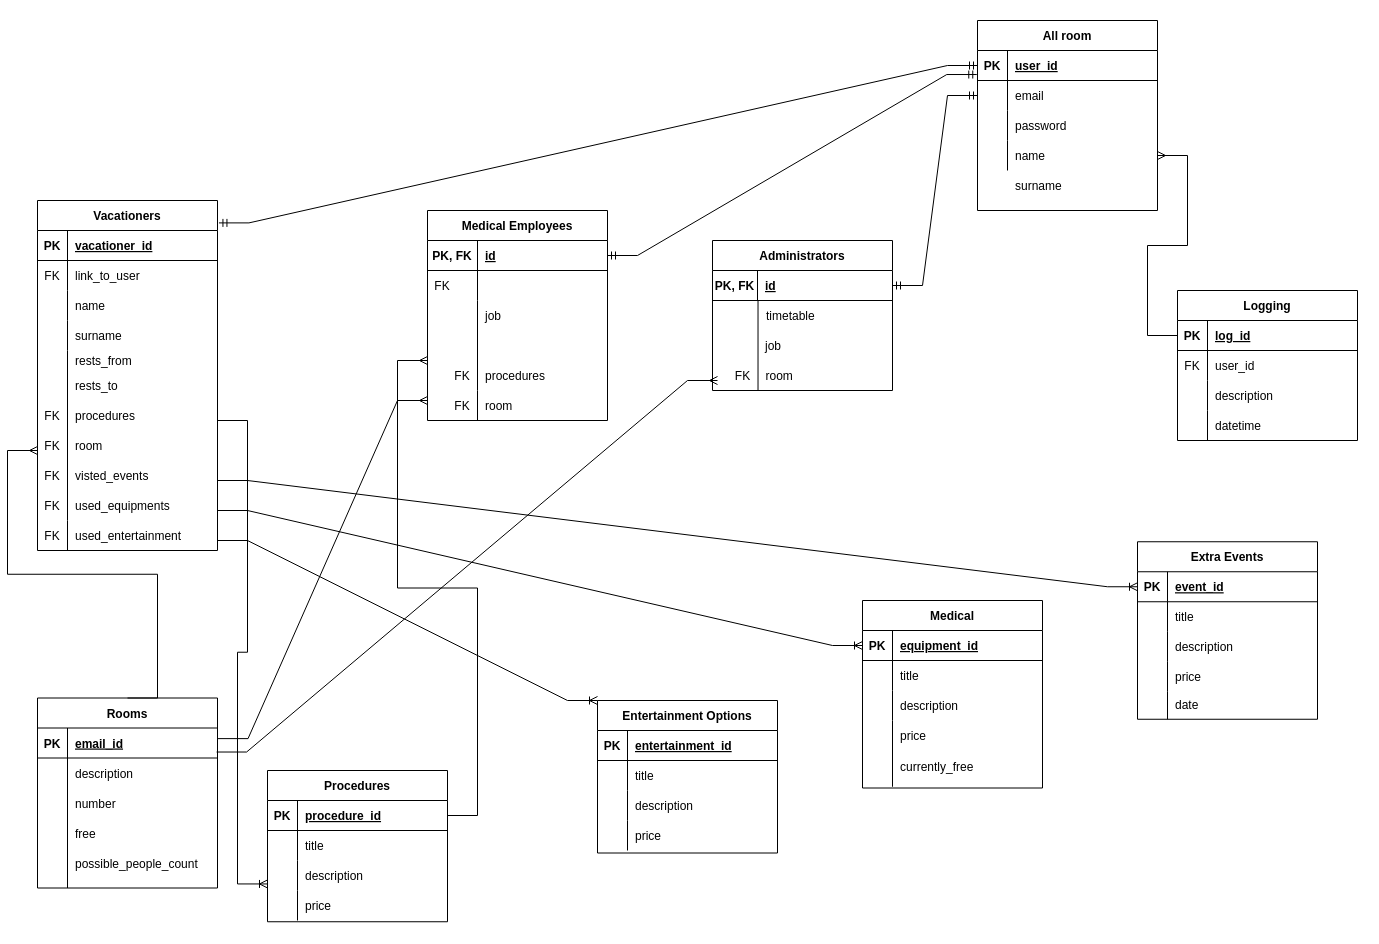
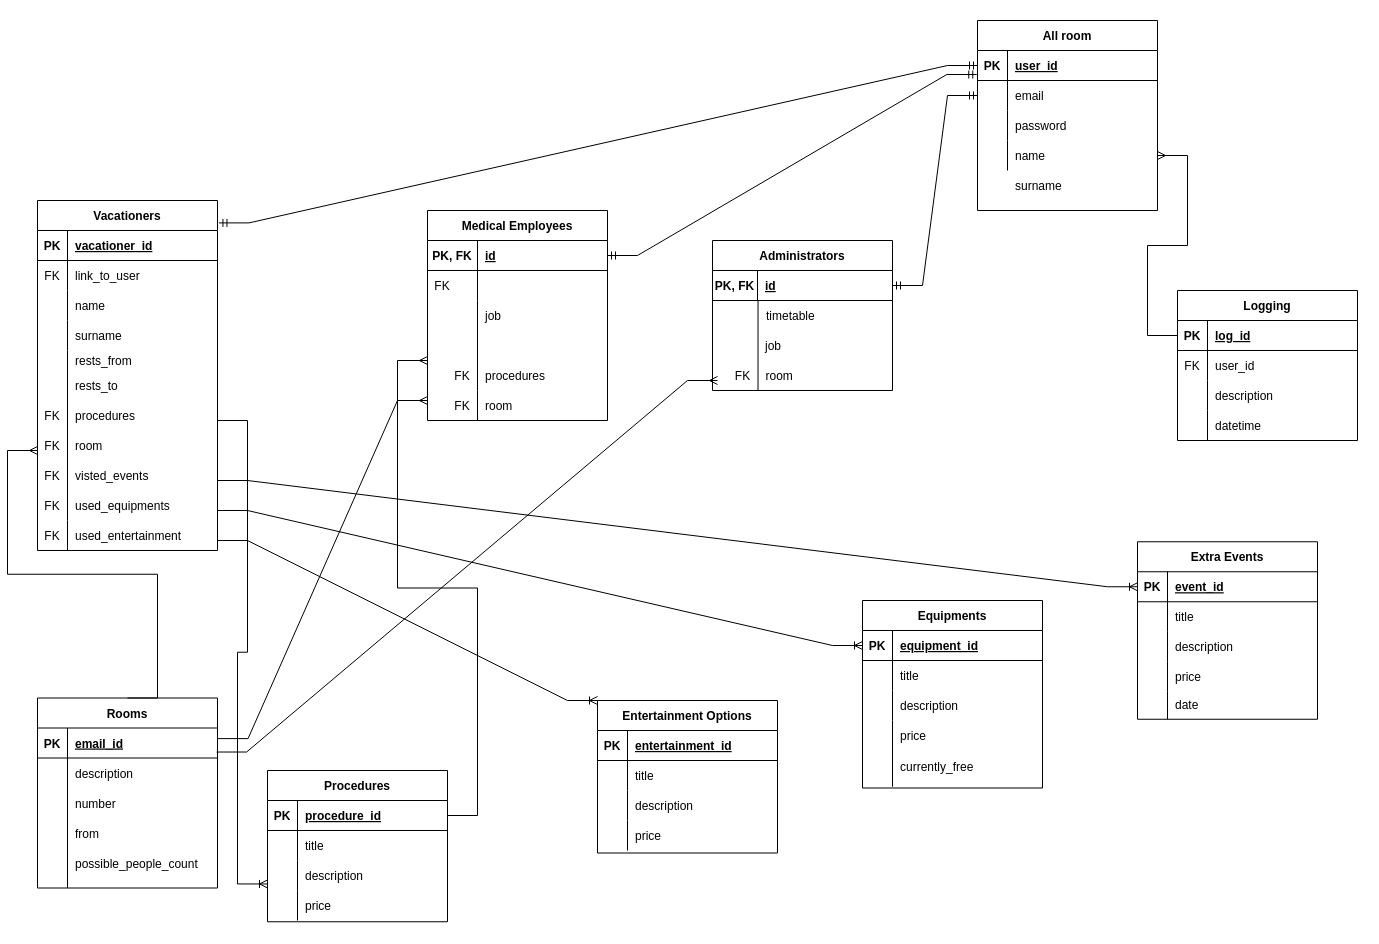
(952, 616) -> (952, 616)
(88, 834) -> (88, 834)
